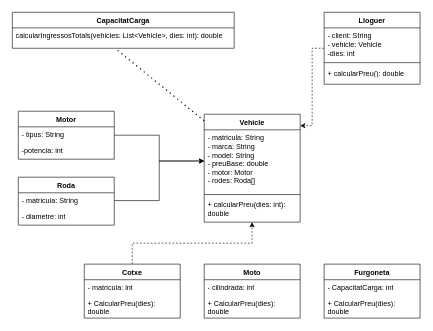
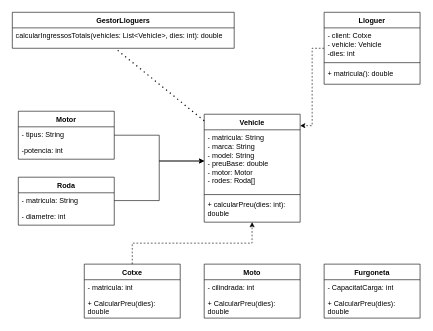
(123, 21) -> (123, 21)
(358, 45) -> (358, 45)
(371, 74) -> (365, 74)
